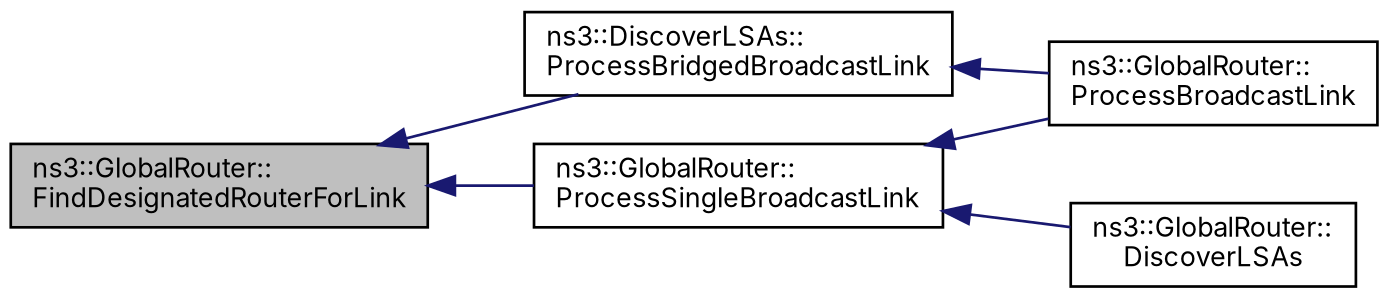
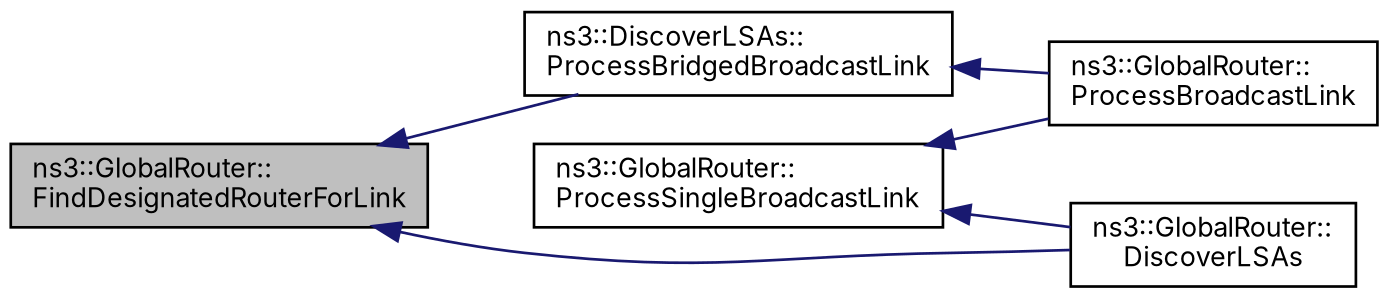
(495, 186) -> (734, 262)
